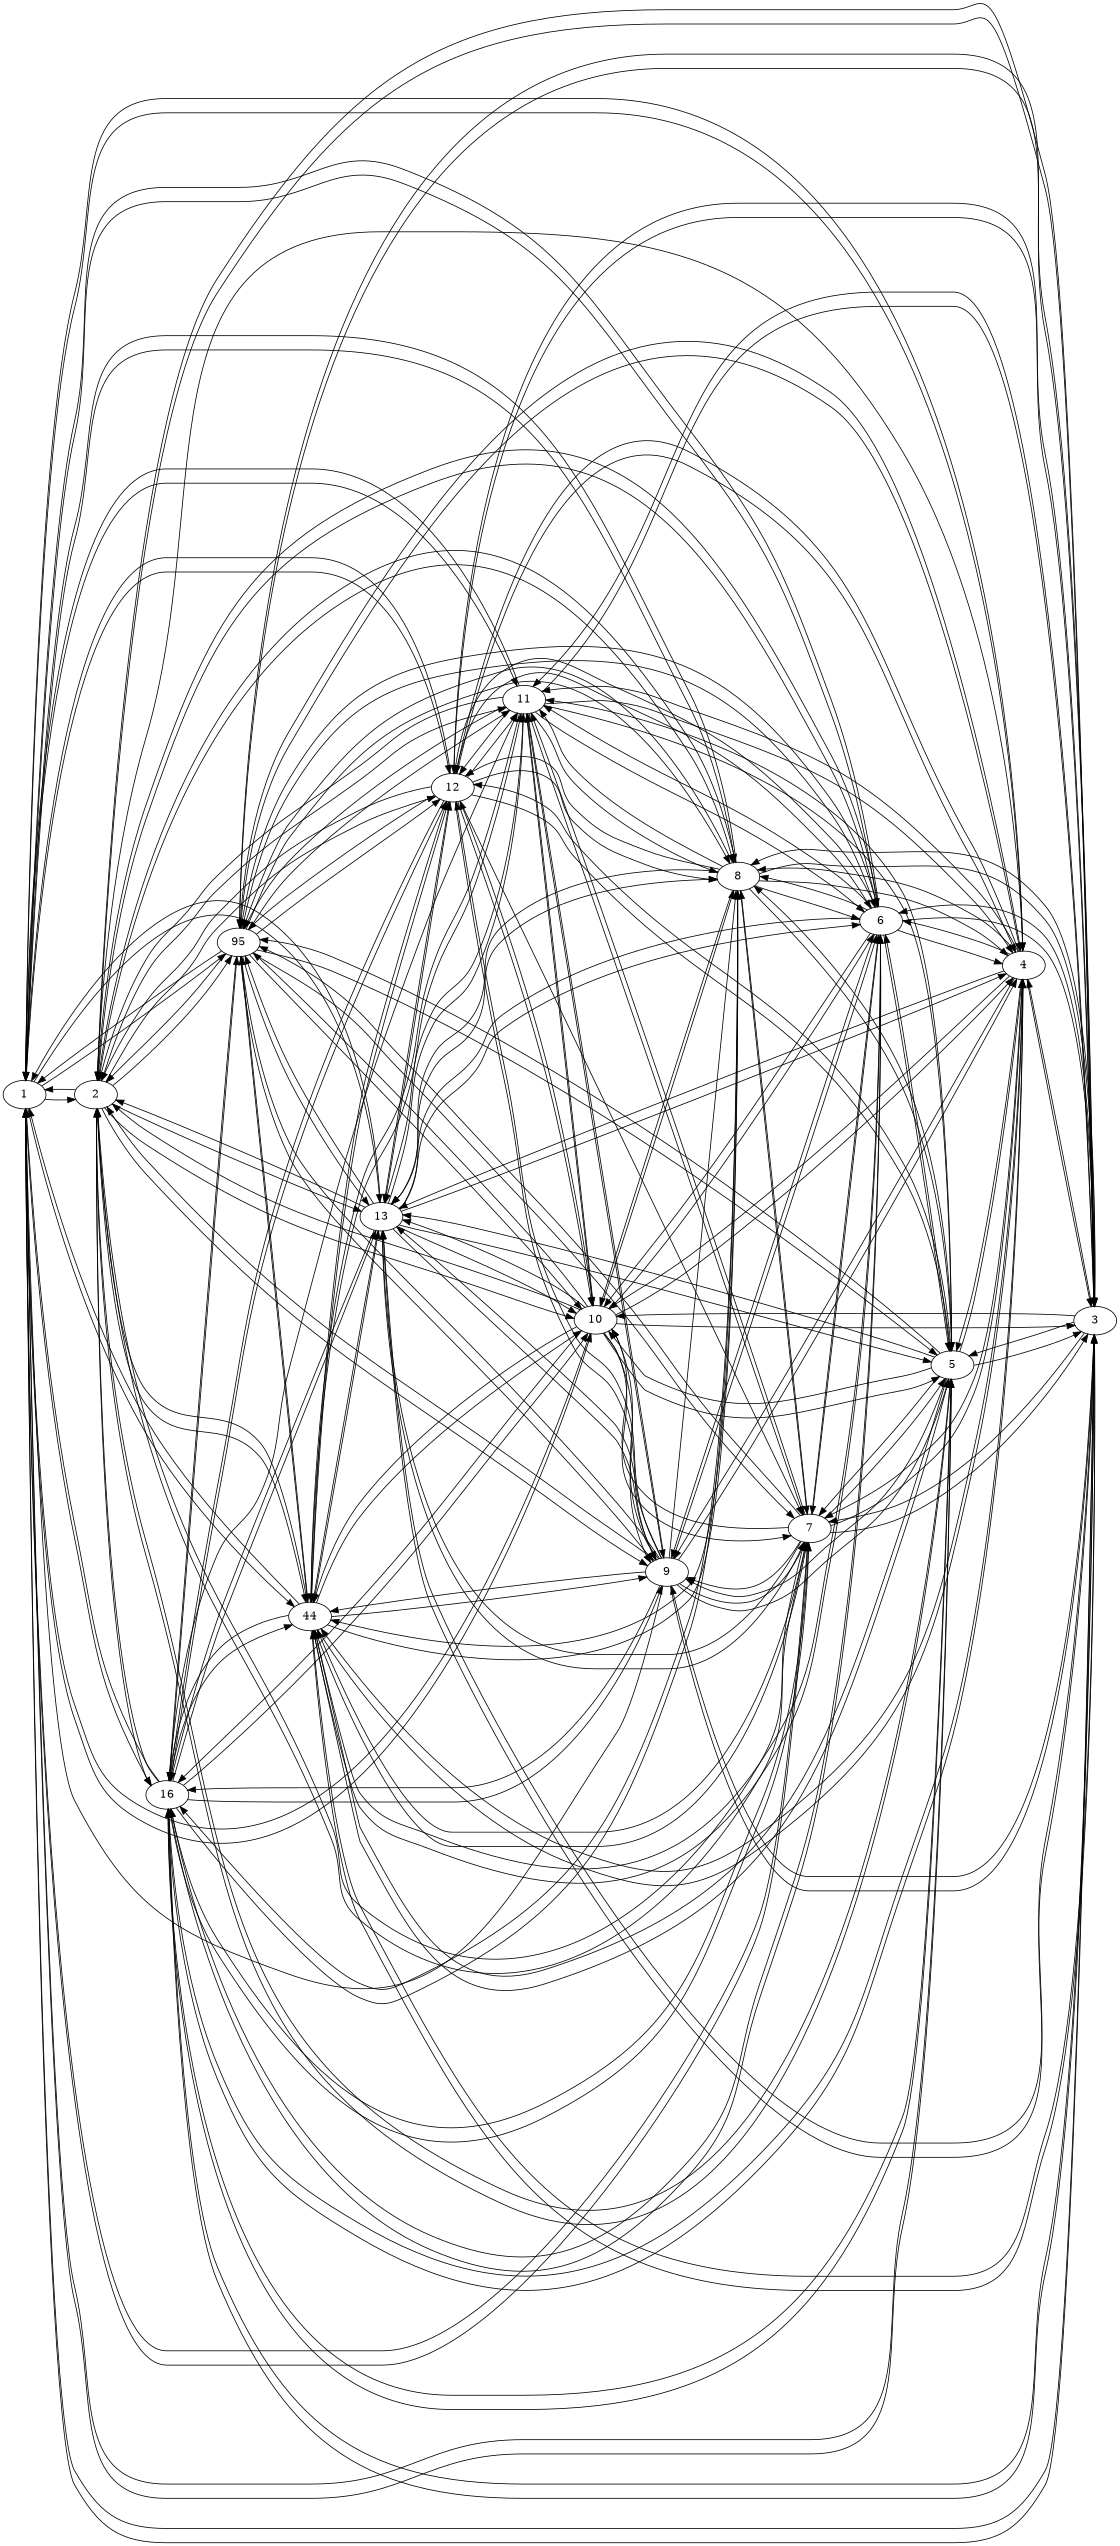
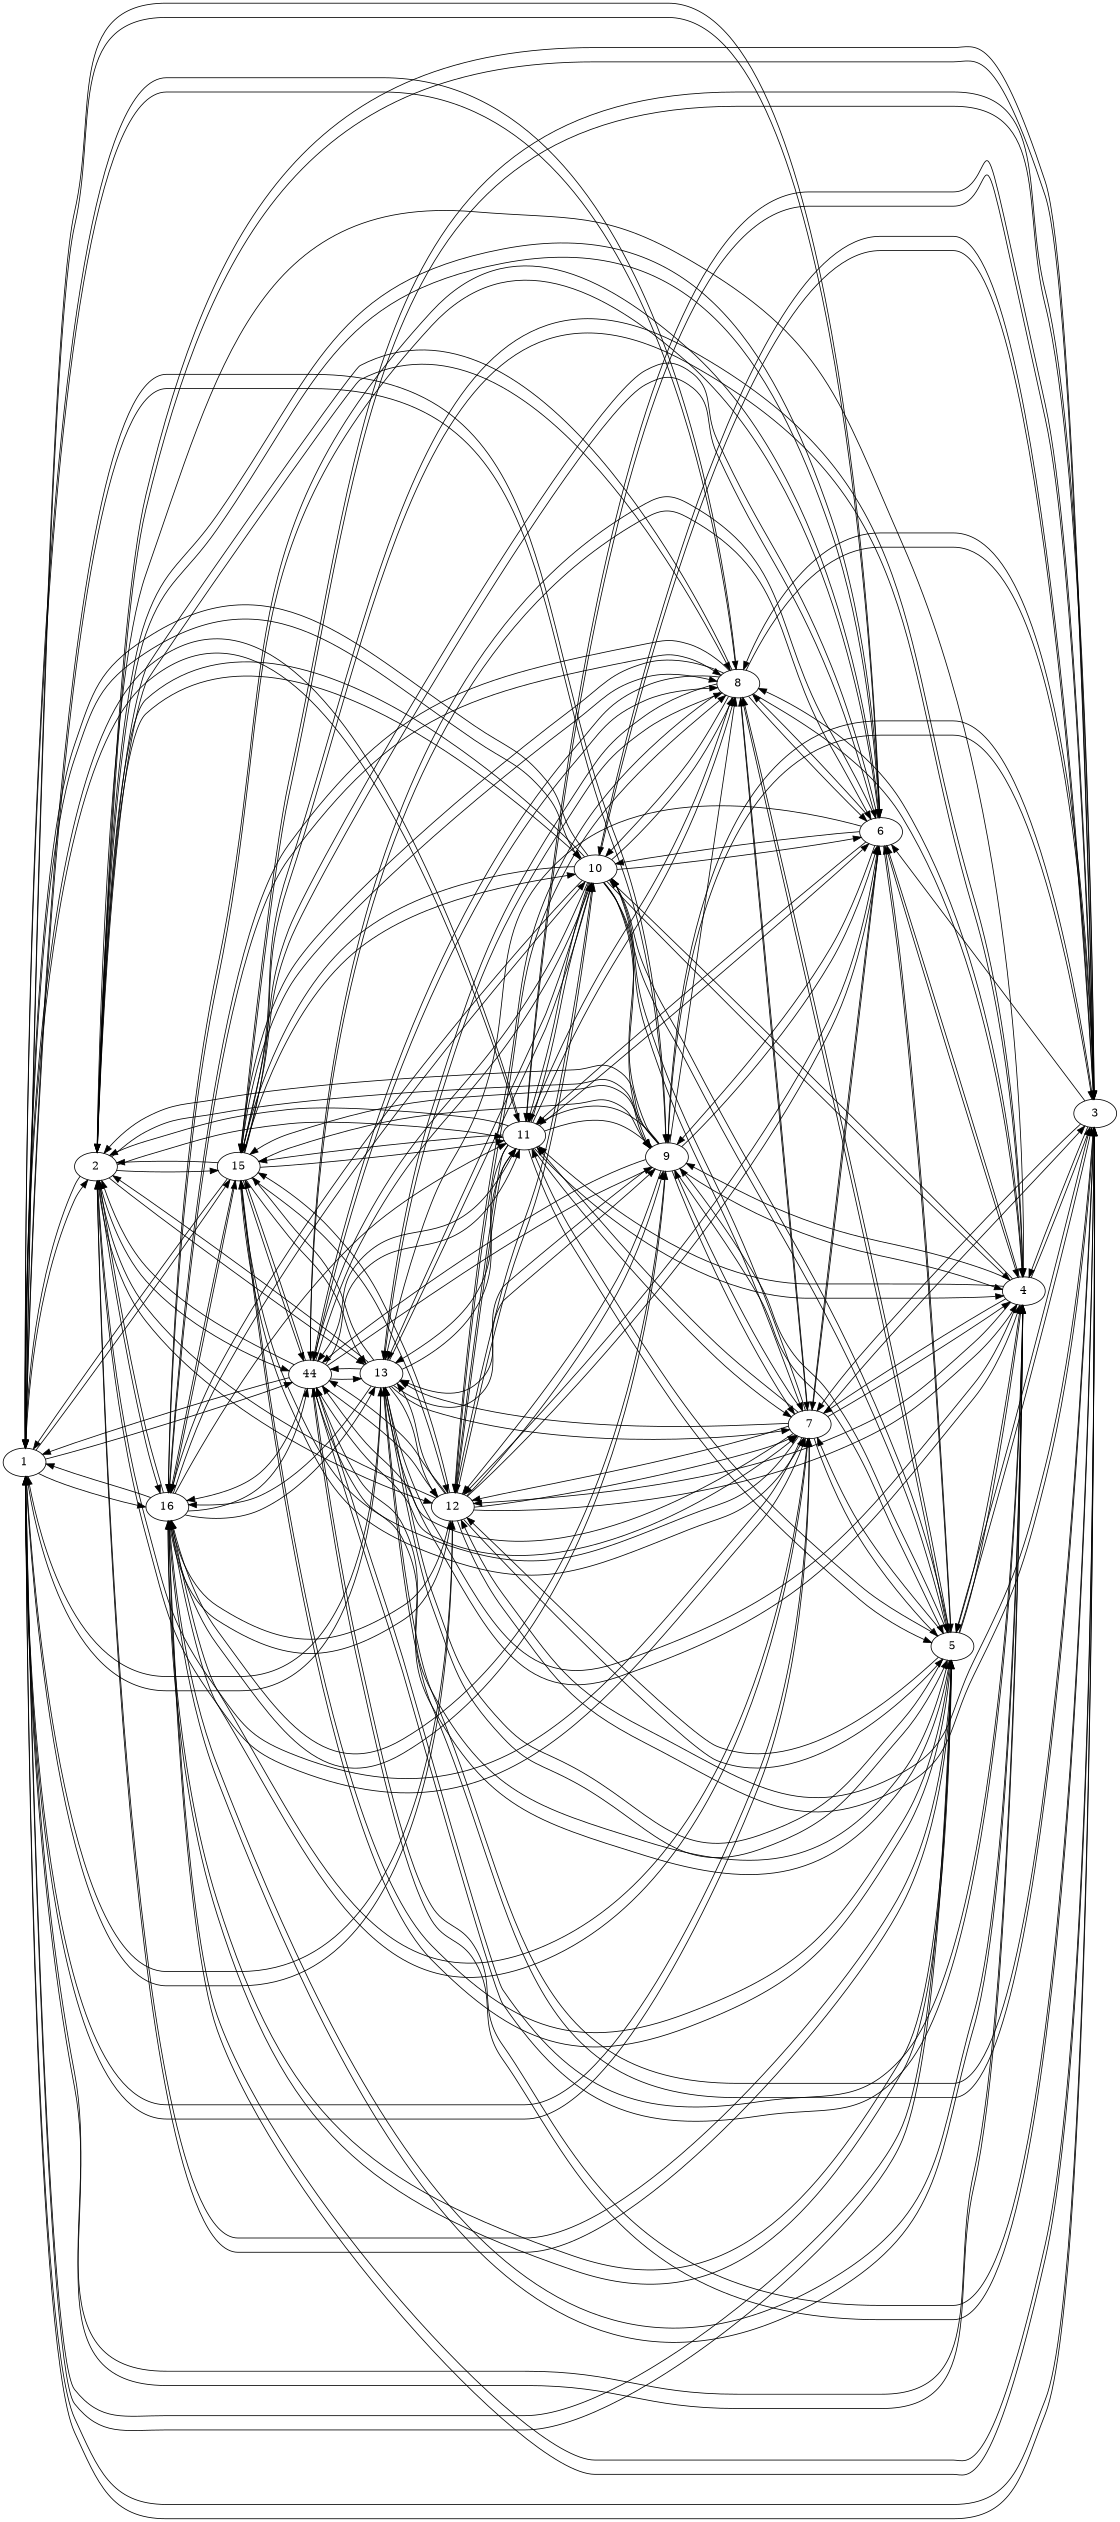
none -> (152, 404)
(239, 942) -> (239, 1167)
(1058, 973) -> none
(583, 985) -> none
none -> (635, 1466)
